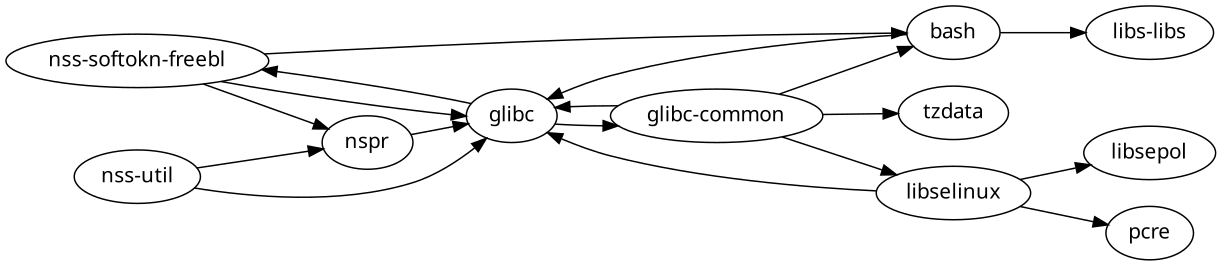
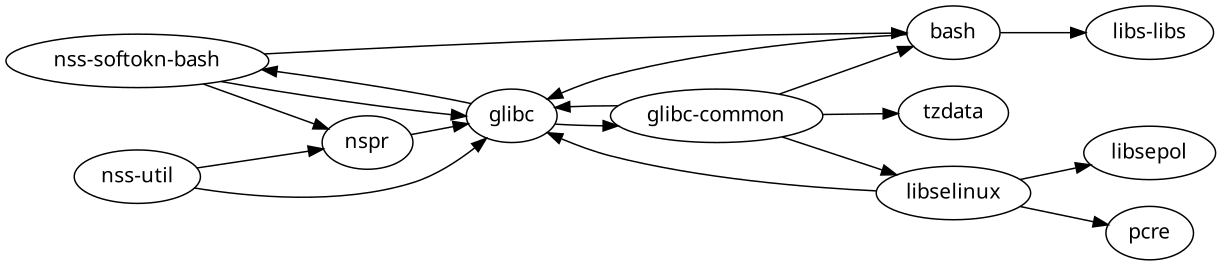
(137, 61) -> (137, 61)
